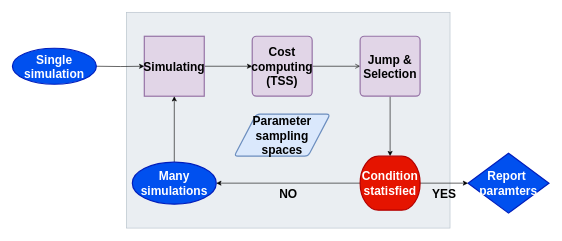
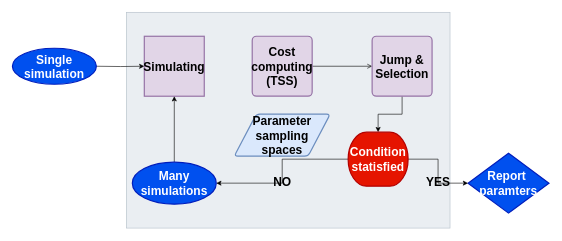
(246, 66) -> none
(390, 66) -> (402, 66)
(390, 183) -> (378, 159)
